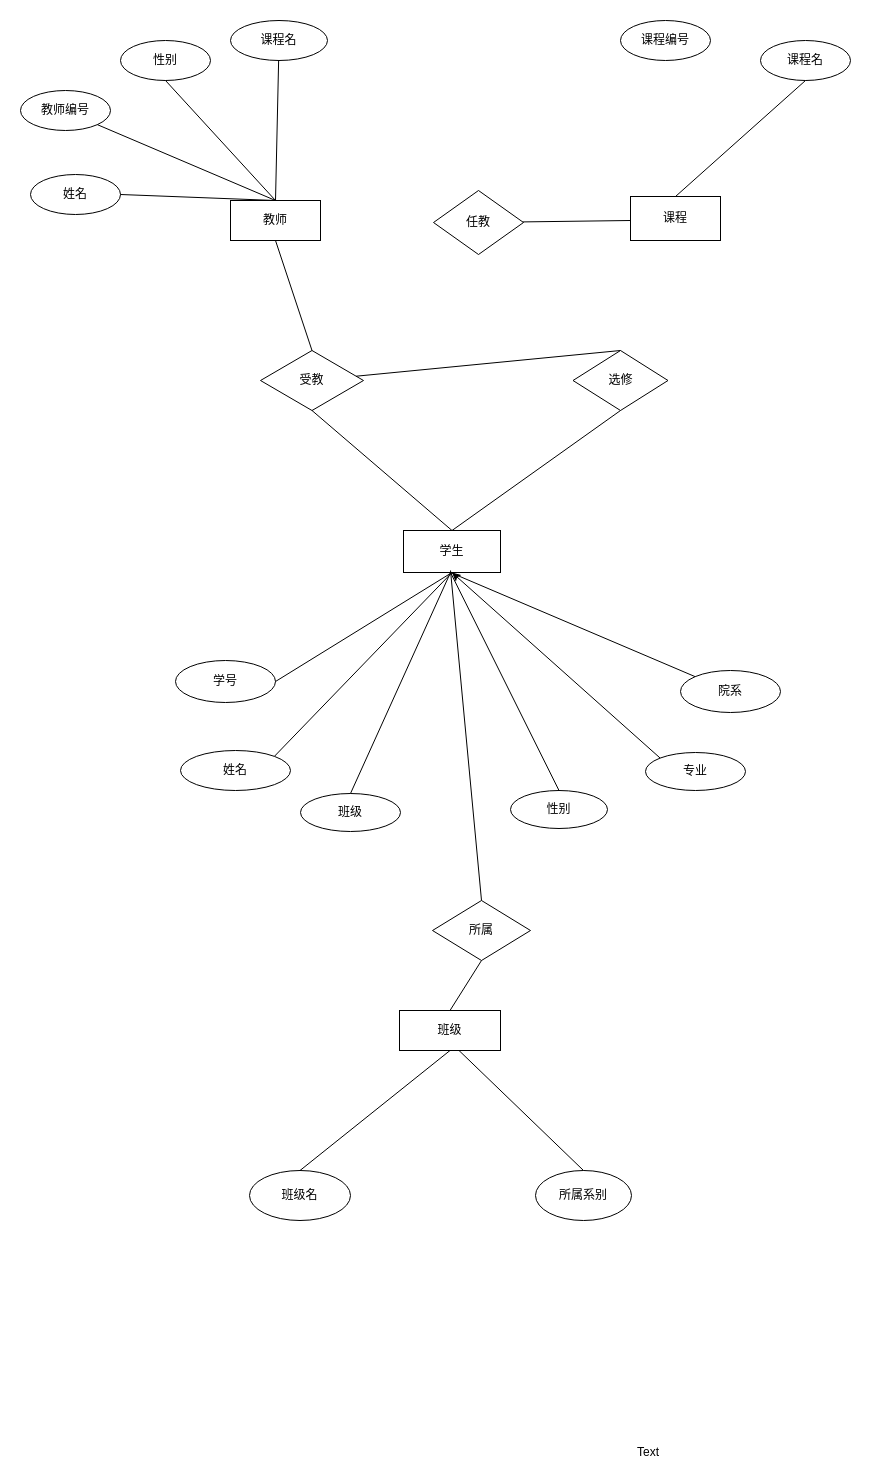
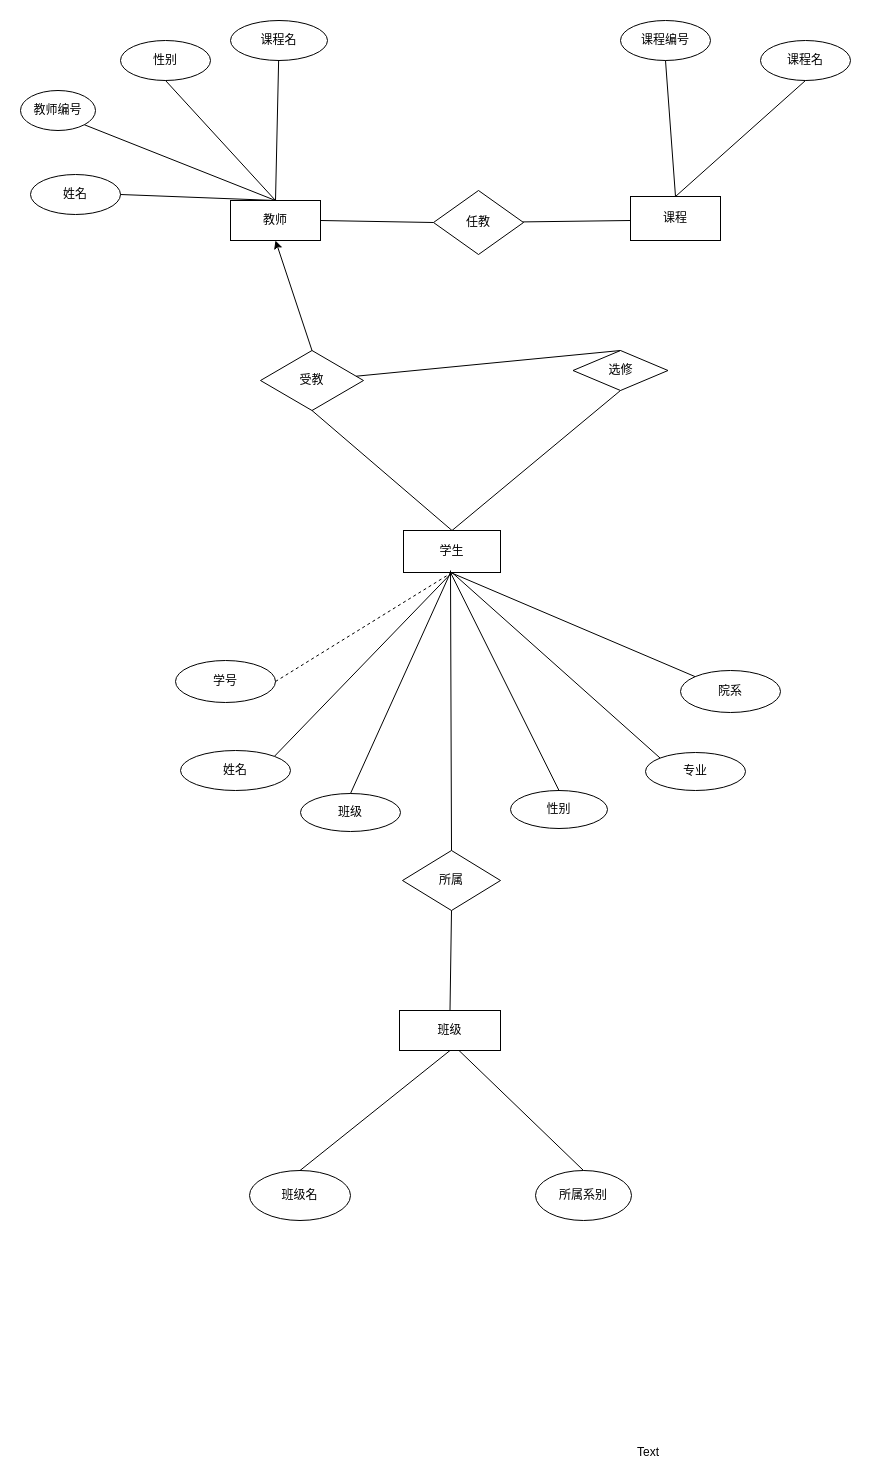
(66, 111) -> (58, 111)
none -> (670, 127)
none -> (377, 221)
(277, 245) -> (278, 248)
(621, 381) -> (621, 371)
(457, 577) -> (456, 577)
(360, 629) -> (360, 629)
(482, 931) -> (452, 881)
